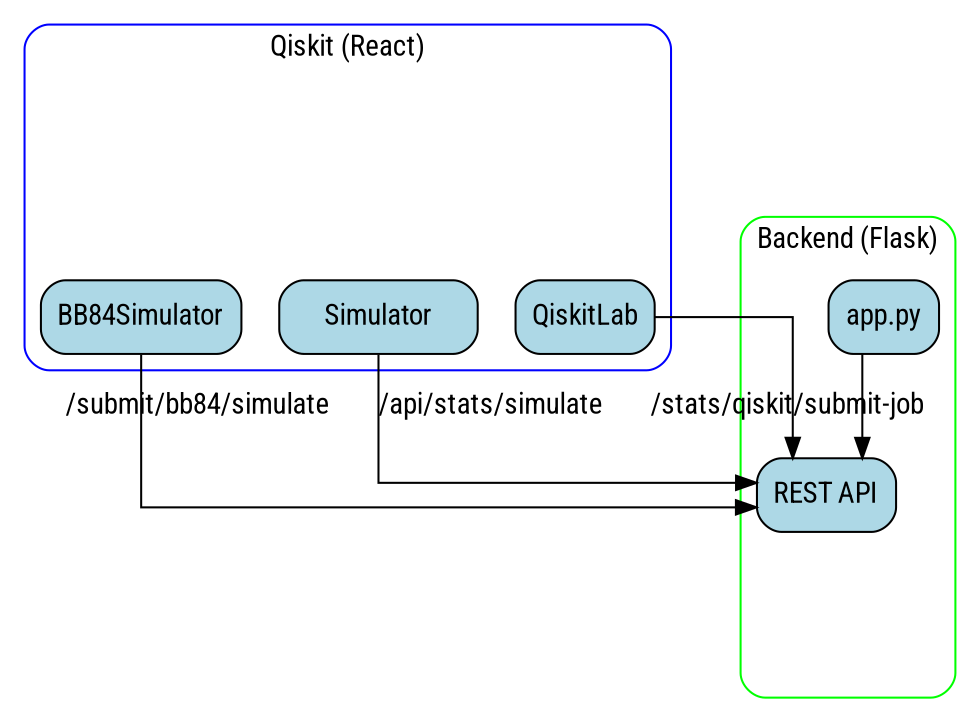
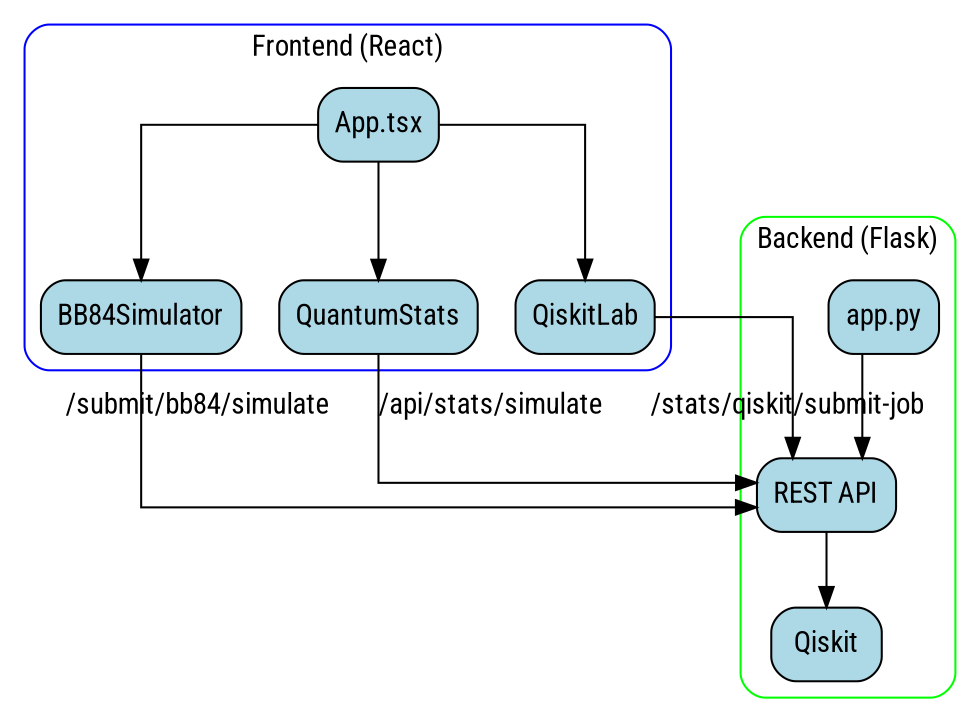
(348, 48) -> (348, 48)
none -> (378, 125)
(378, 317) -> (378, 317)
none -> (827, 644)
